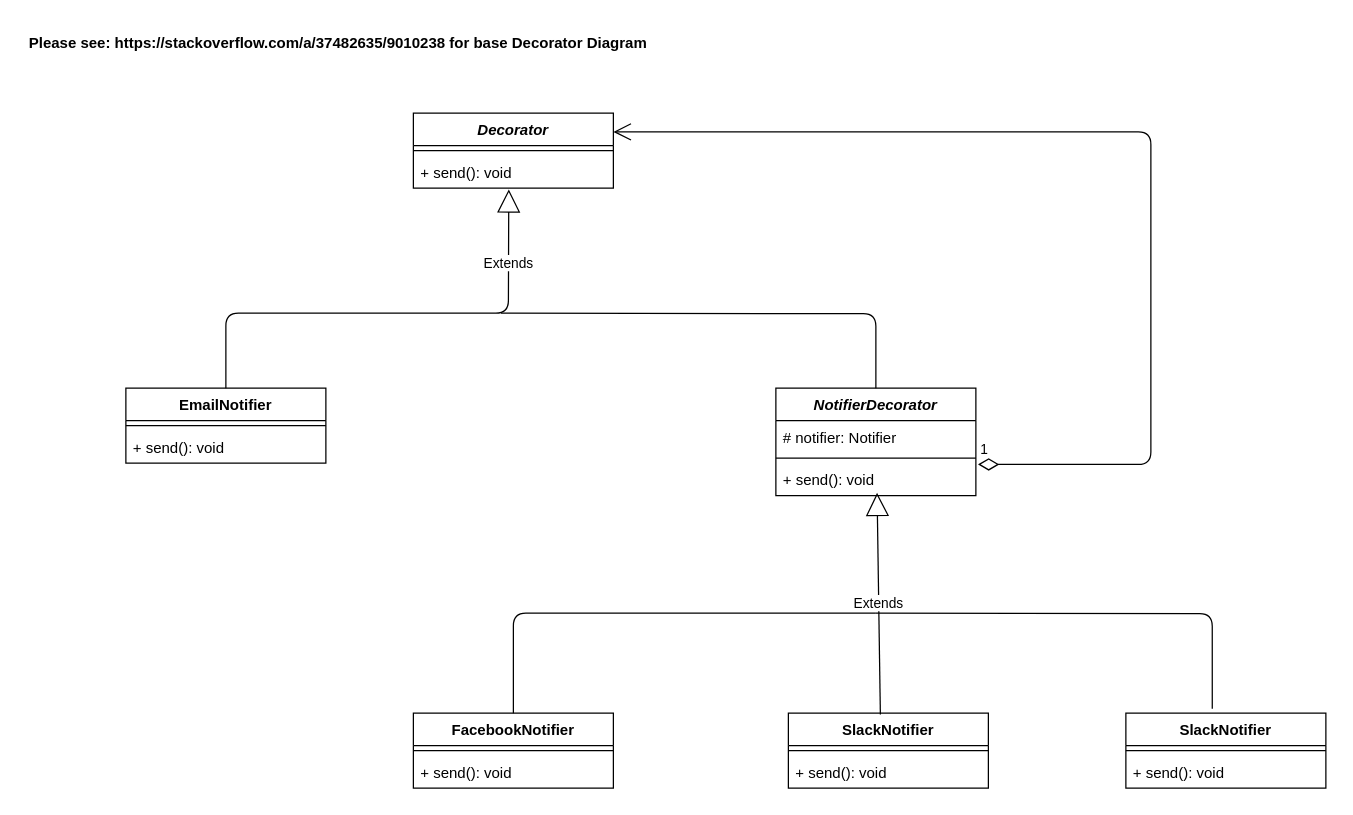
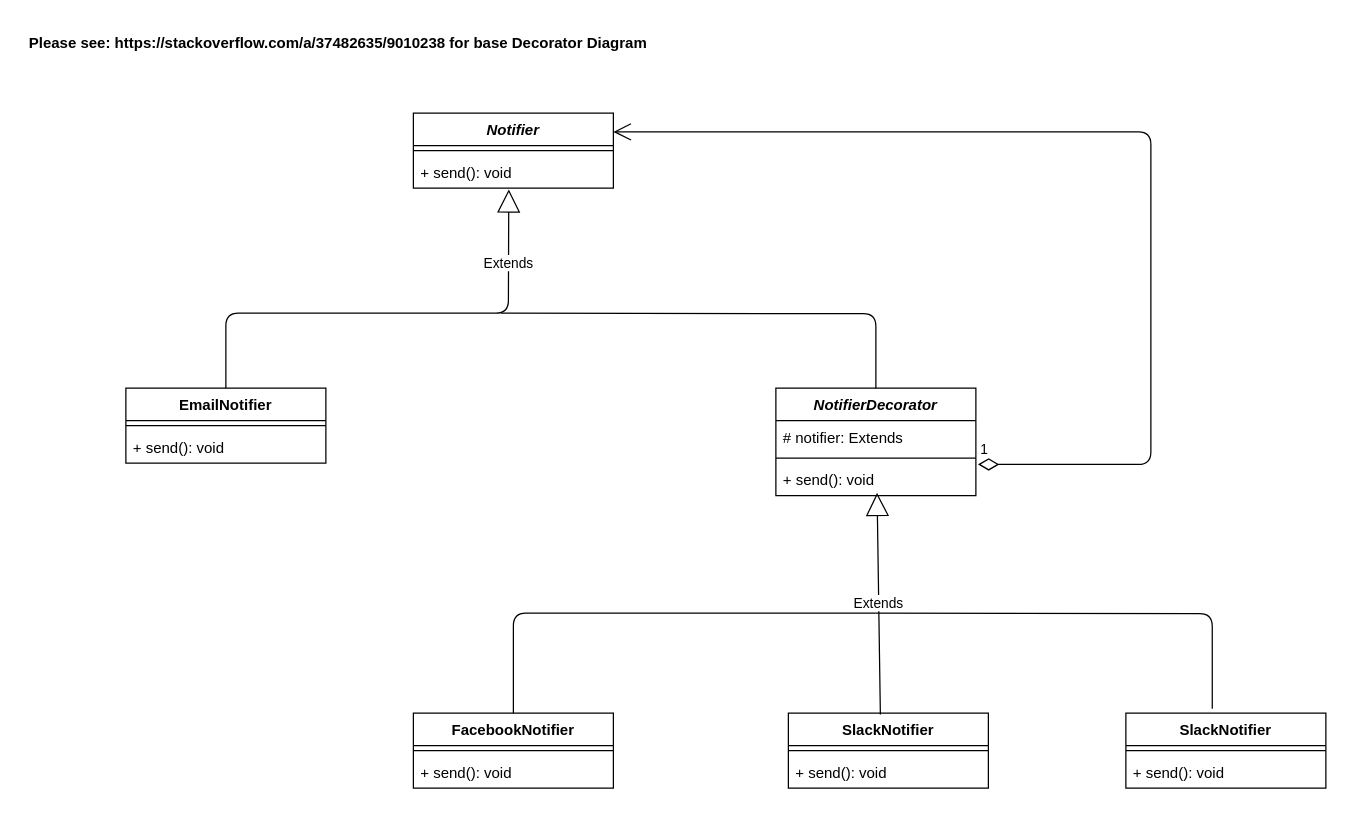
(513, 130) -> (513, 130)
(853, 438) -> (853, 438)
